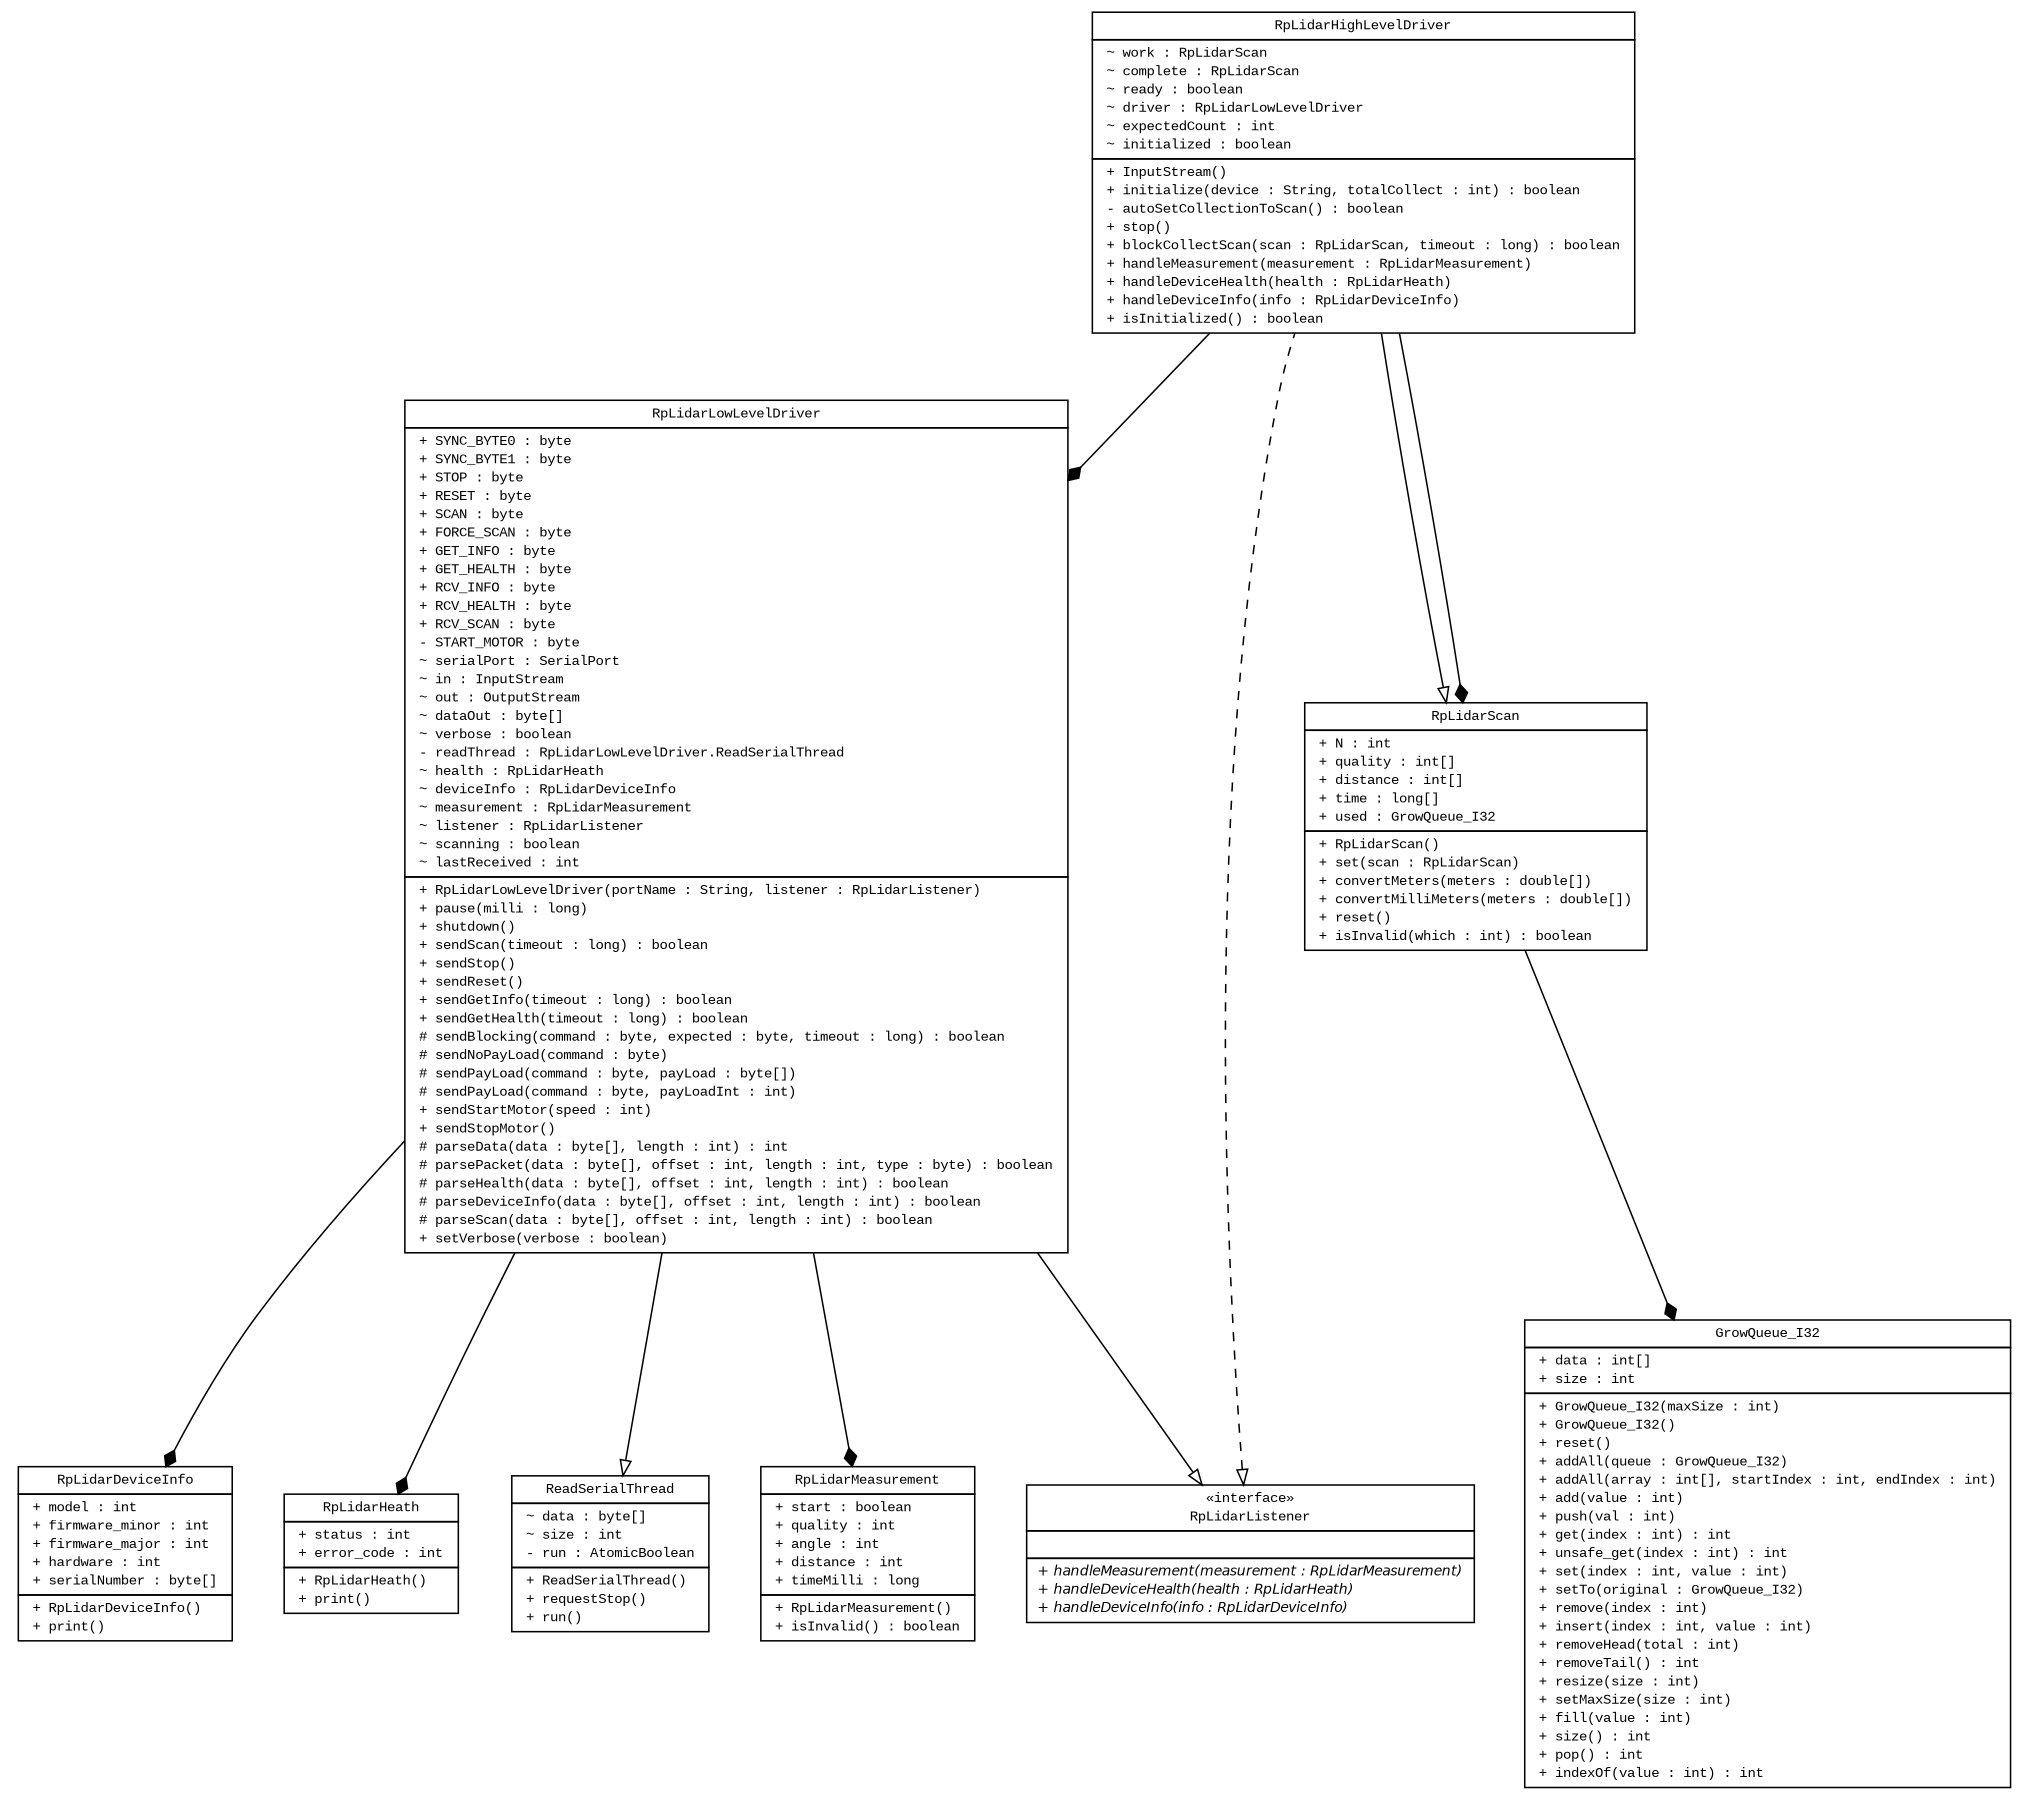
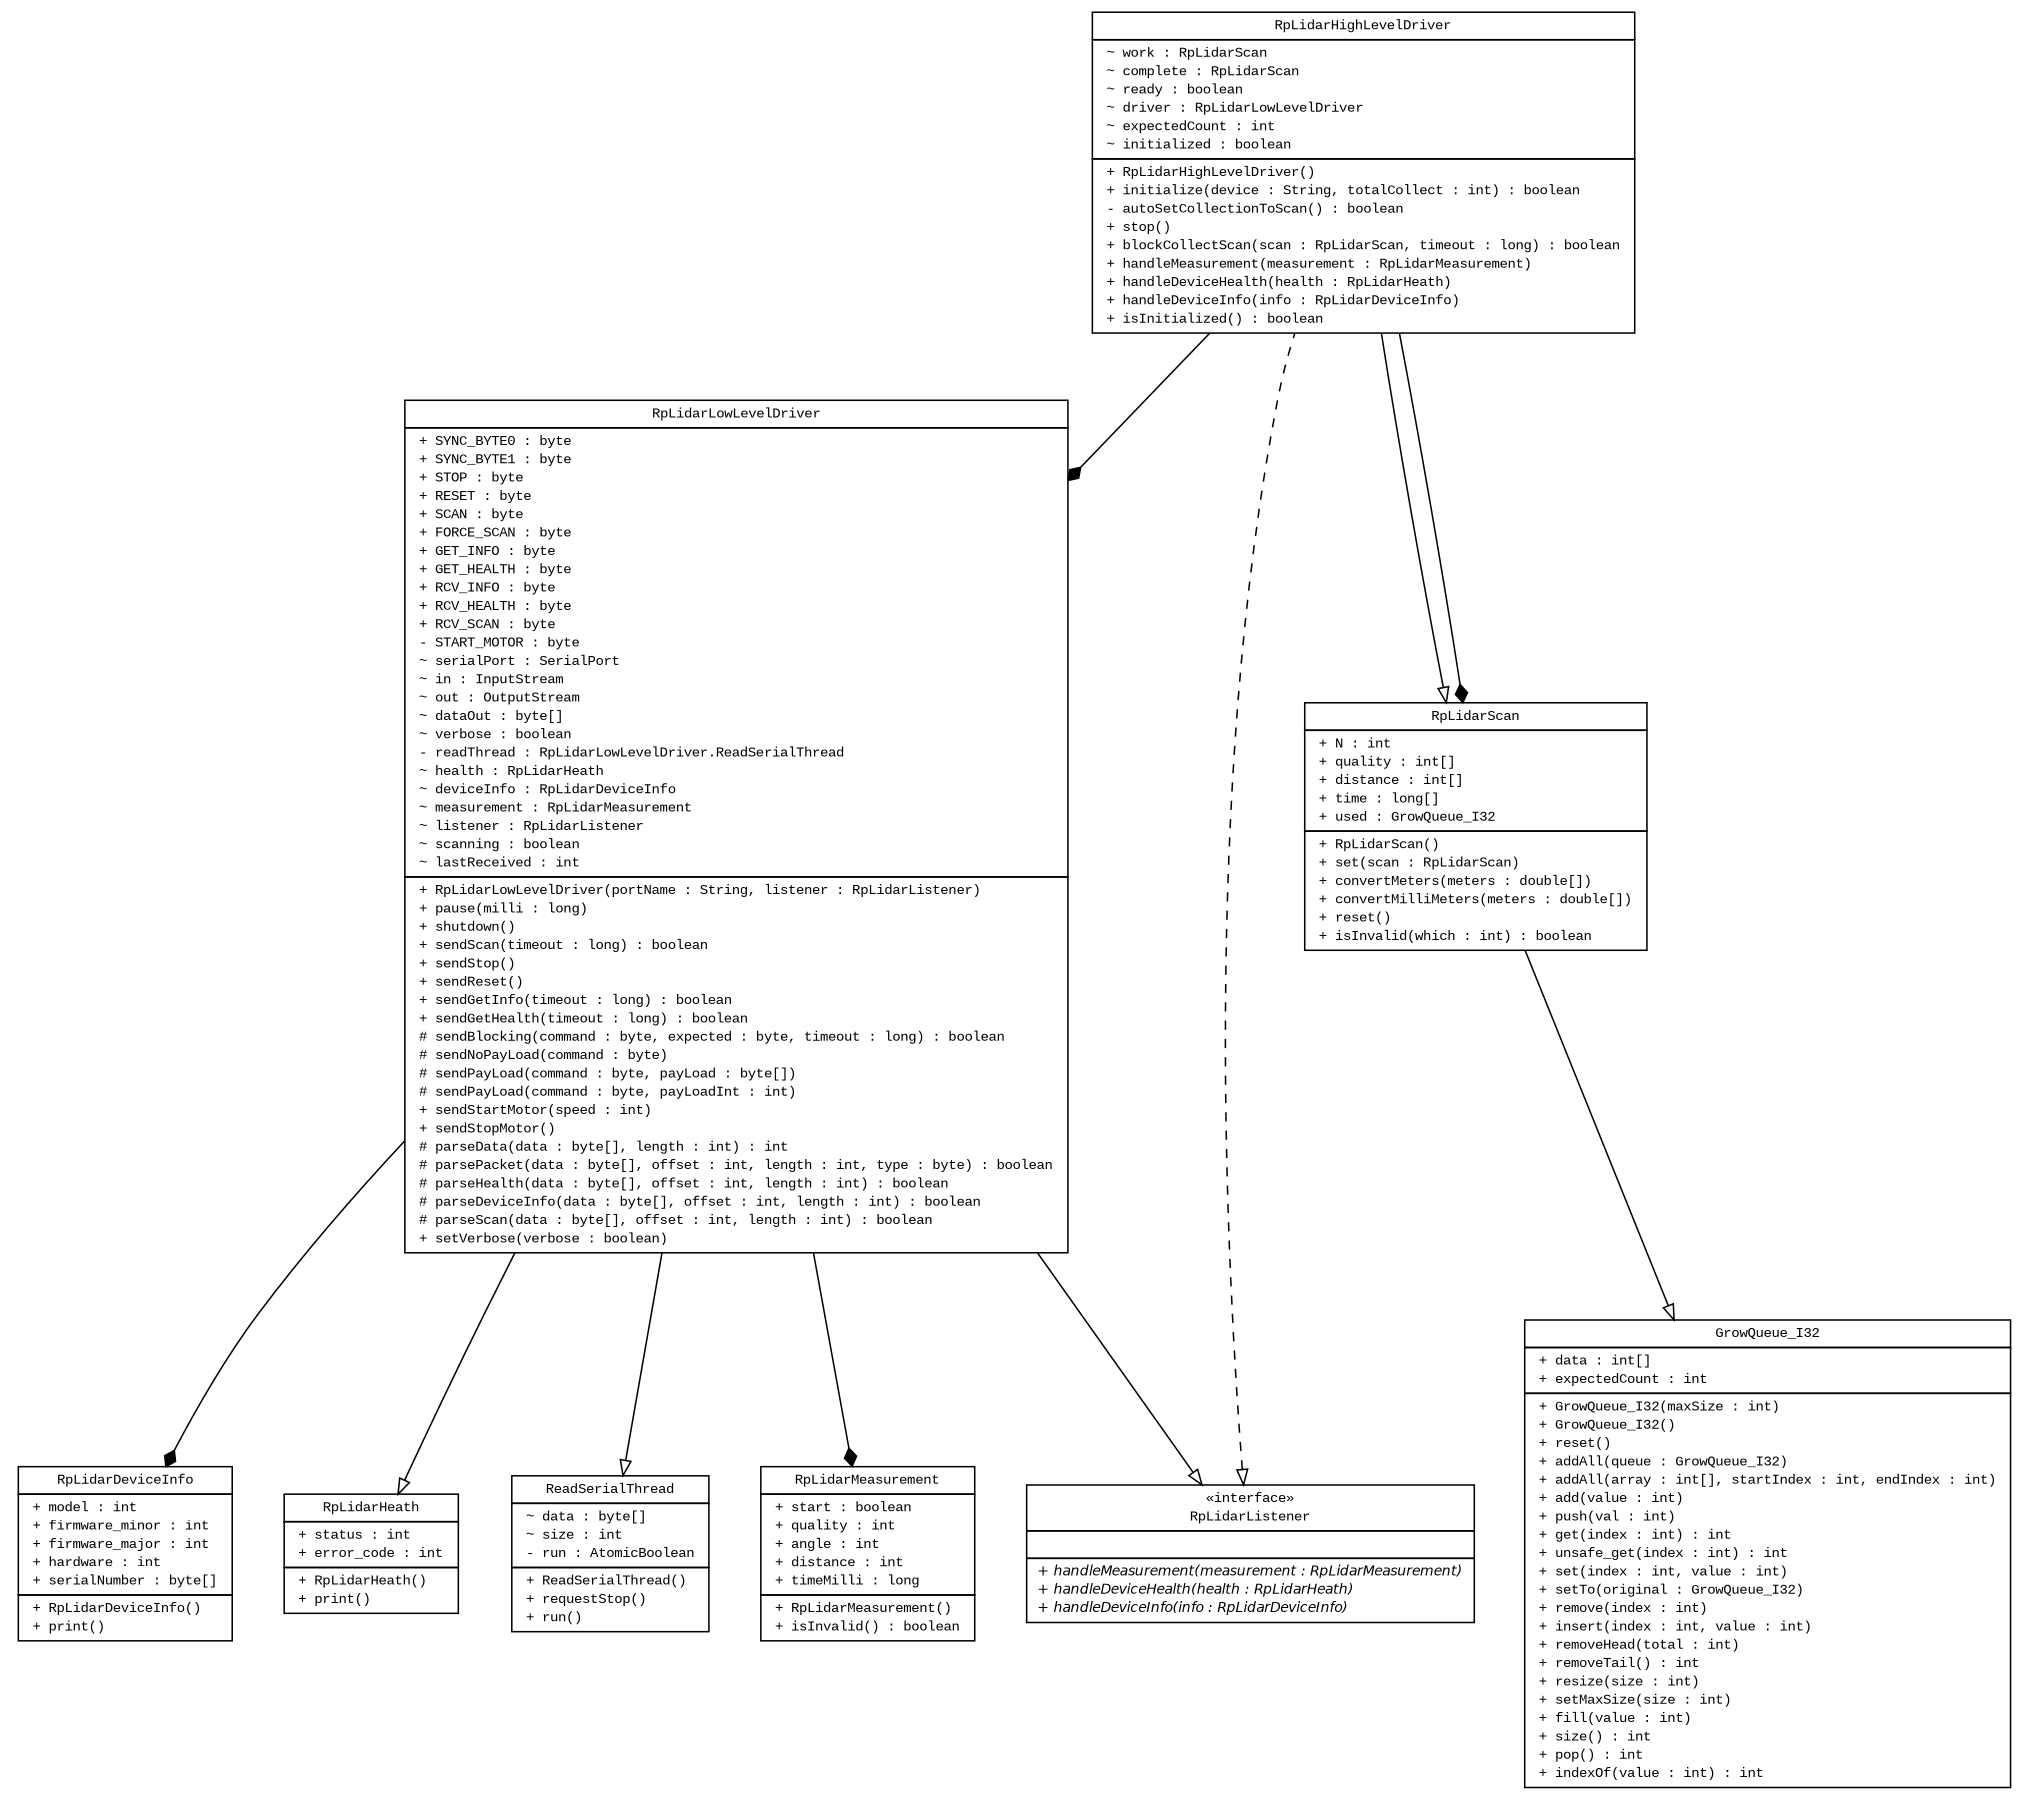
(1167, 172) -> (1212, 172)
(1596, 1127) -> (1597, 1128)
(459, 1365) -> (459, 1366)
(1587, 1379) -> (1623, 1379)
